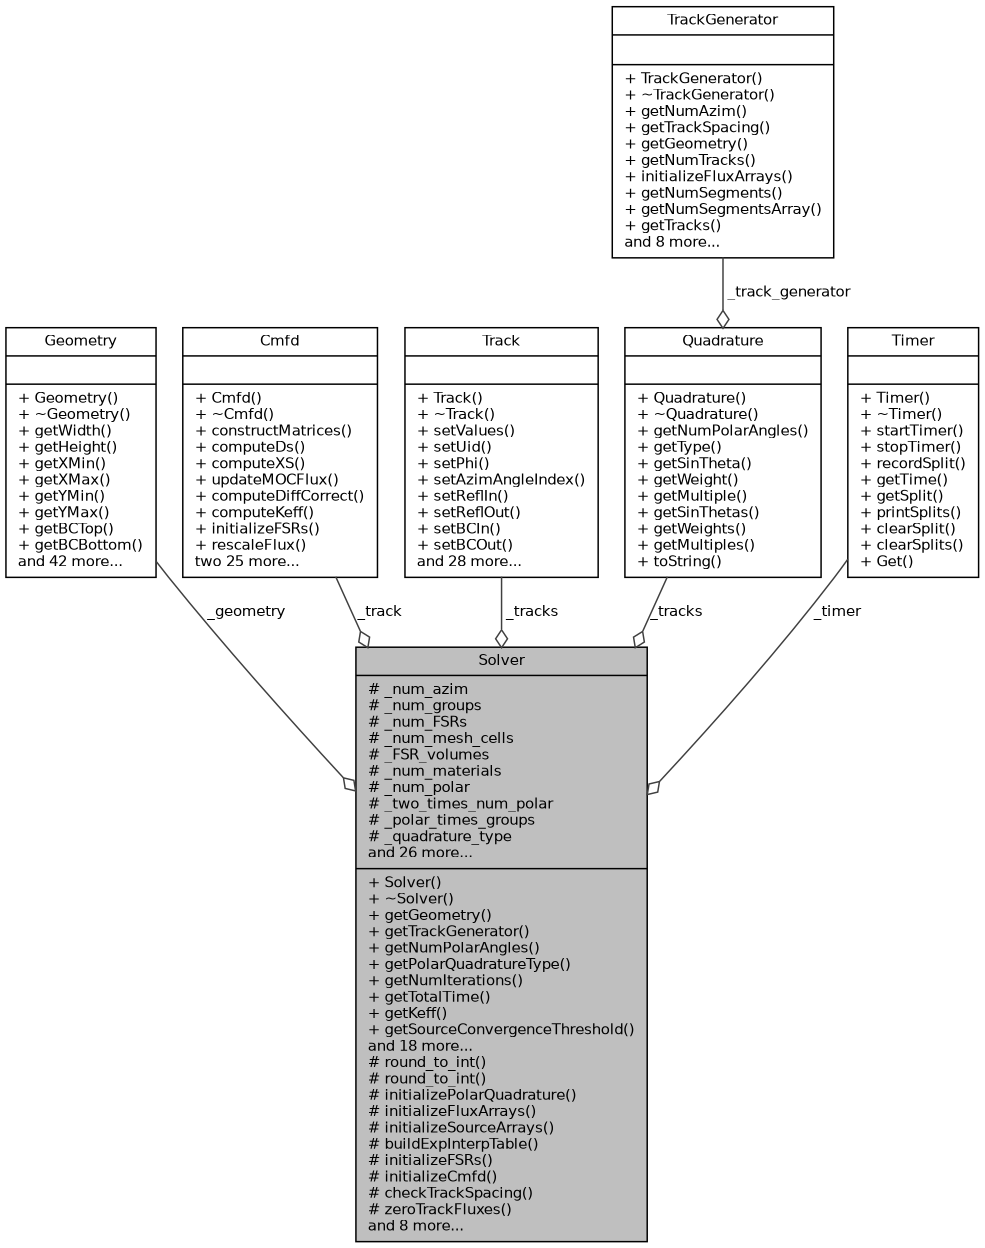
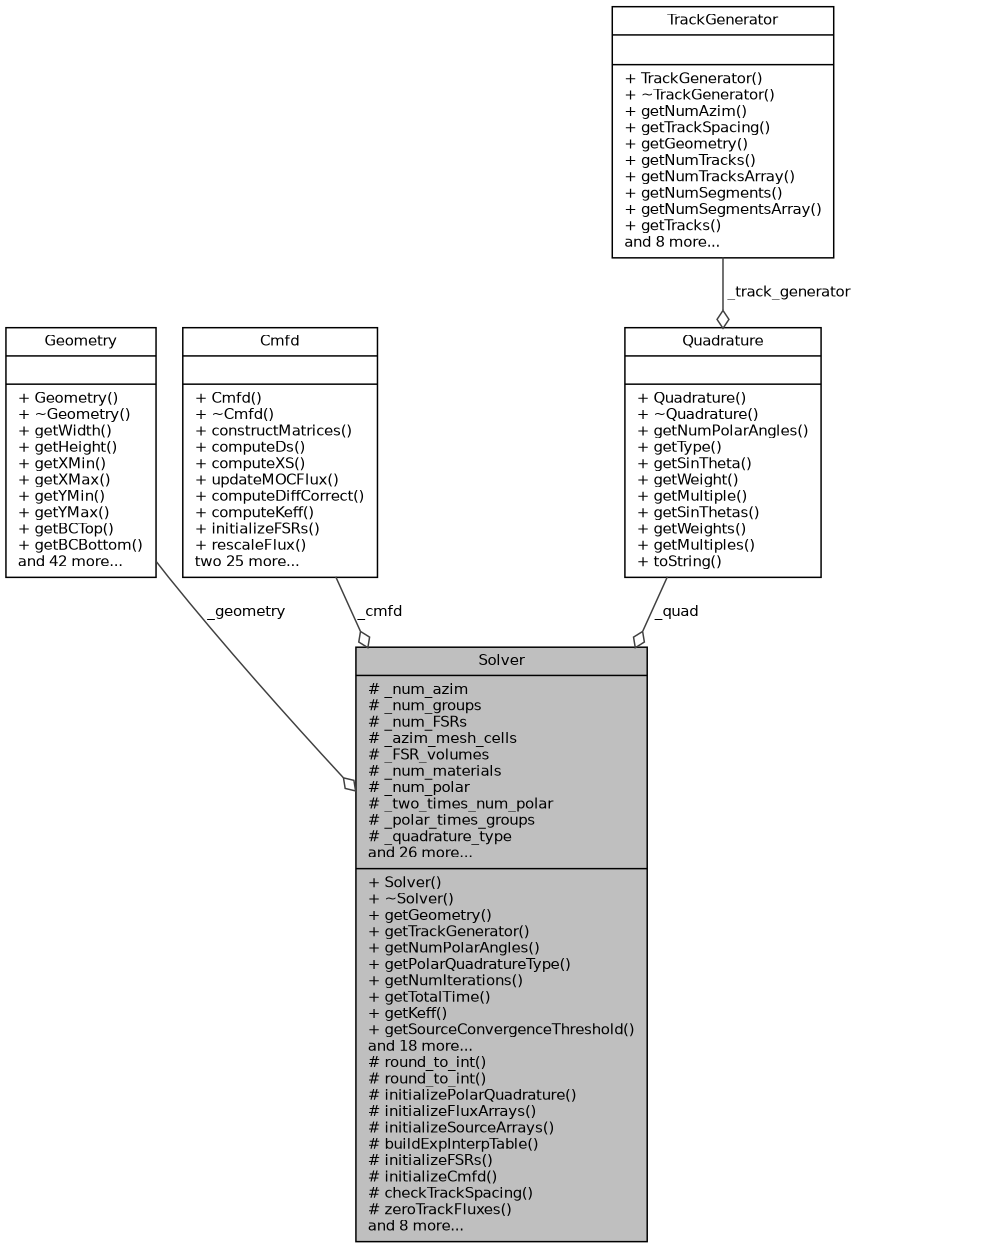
(709, 177) -> (710, 177)
(502, 453) -> none
(913, 453) -> none
(378, 612) -> (378, 612)
(675, 612) -> (675, 612)
(441, 739) -> (443, 739)
